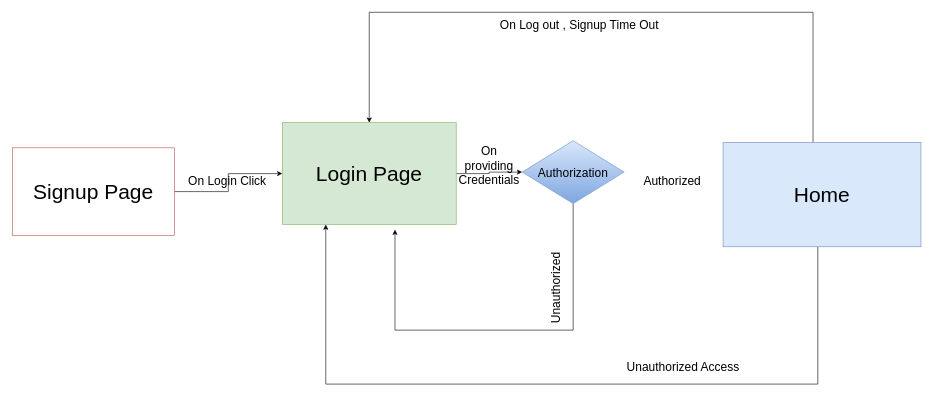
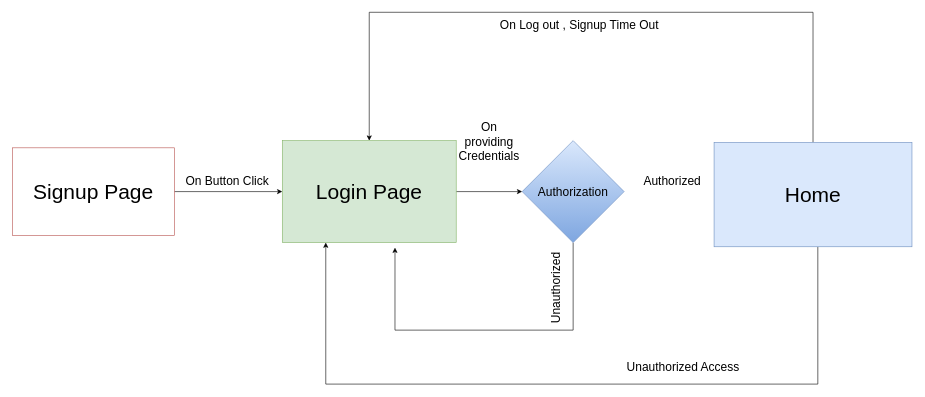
(489, 165) -> (489, 141)
(573, 172) -> (573, 192)
(369, 174) -> (369, 192)
(227, 180) -> (227, 180)
(822, 195) -> (813, 195)
